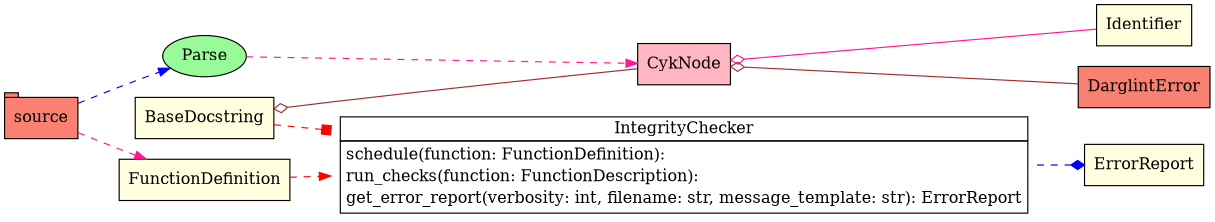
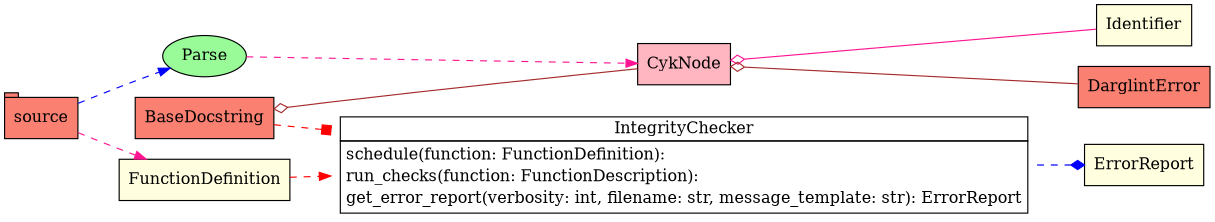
(205, 118) -> (205, 118)
